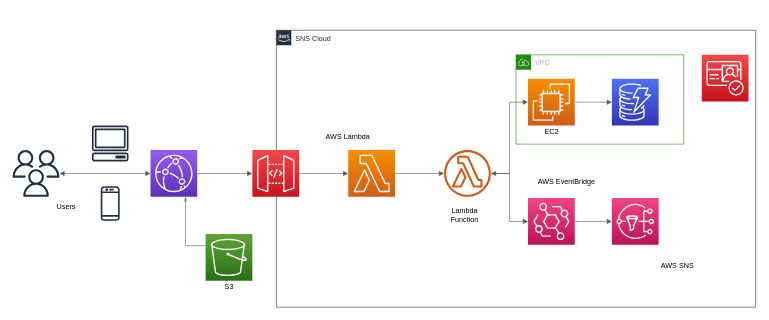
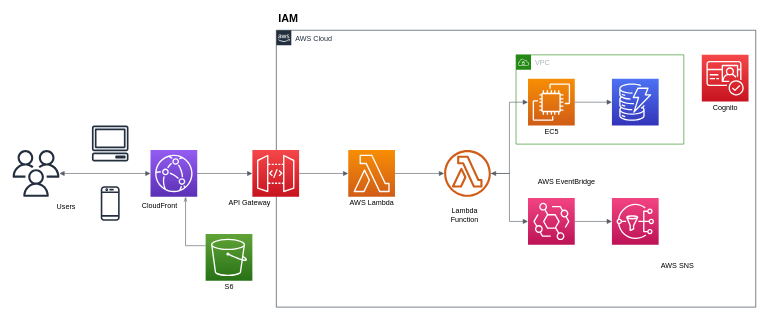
none -> (288, 18)
(312, 39) -> (312, 39)
none -> (726, 108)
(552, 132) -> (552, 132)
(348, 137) -> (372, 203)
none -> (249, 203)
none -> (159, 206)
(229, 287) -> (229, 287)
